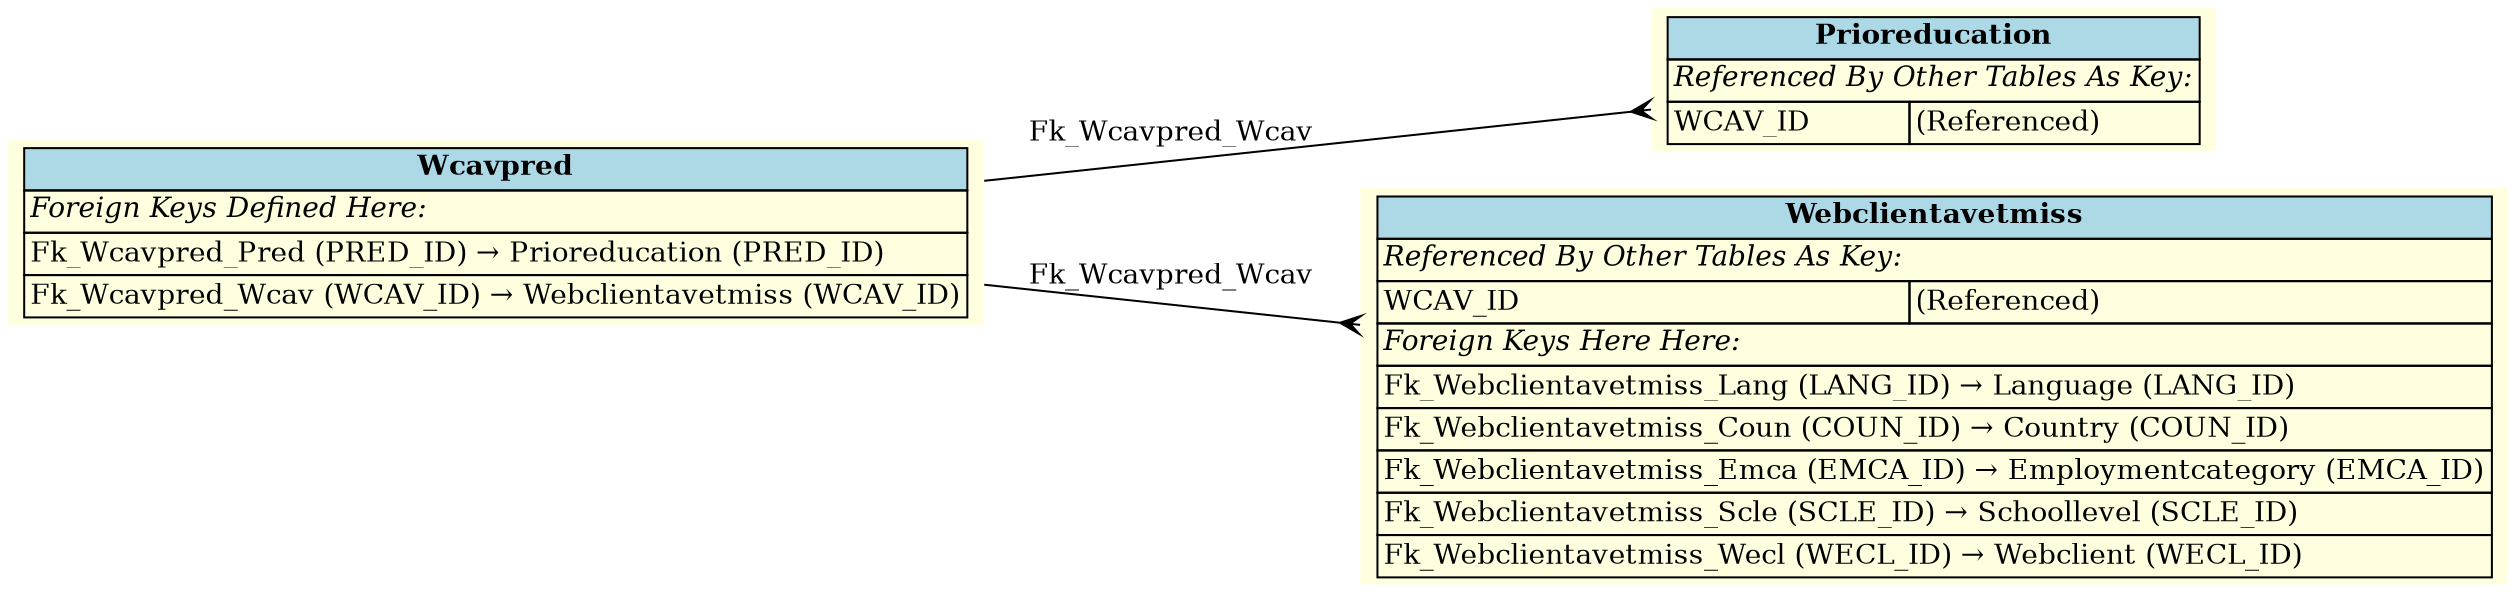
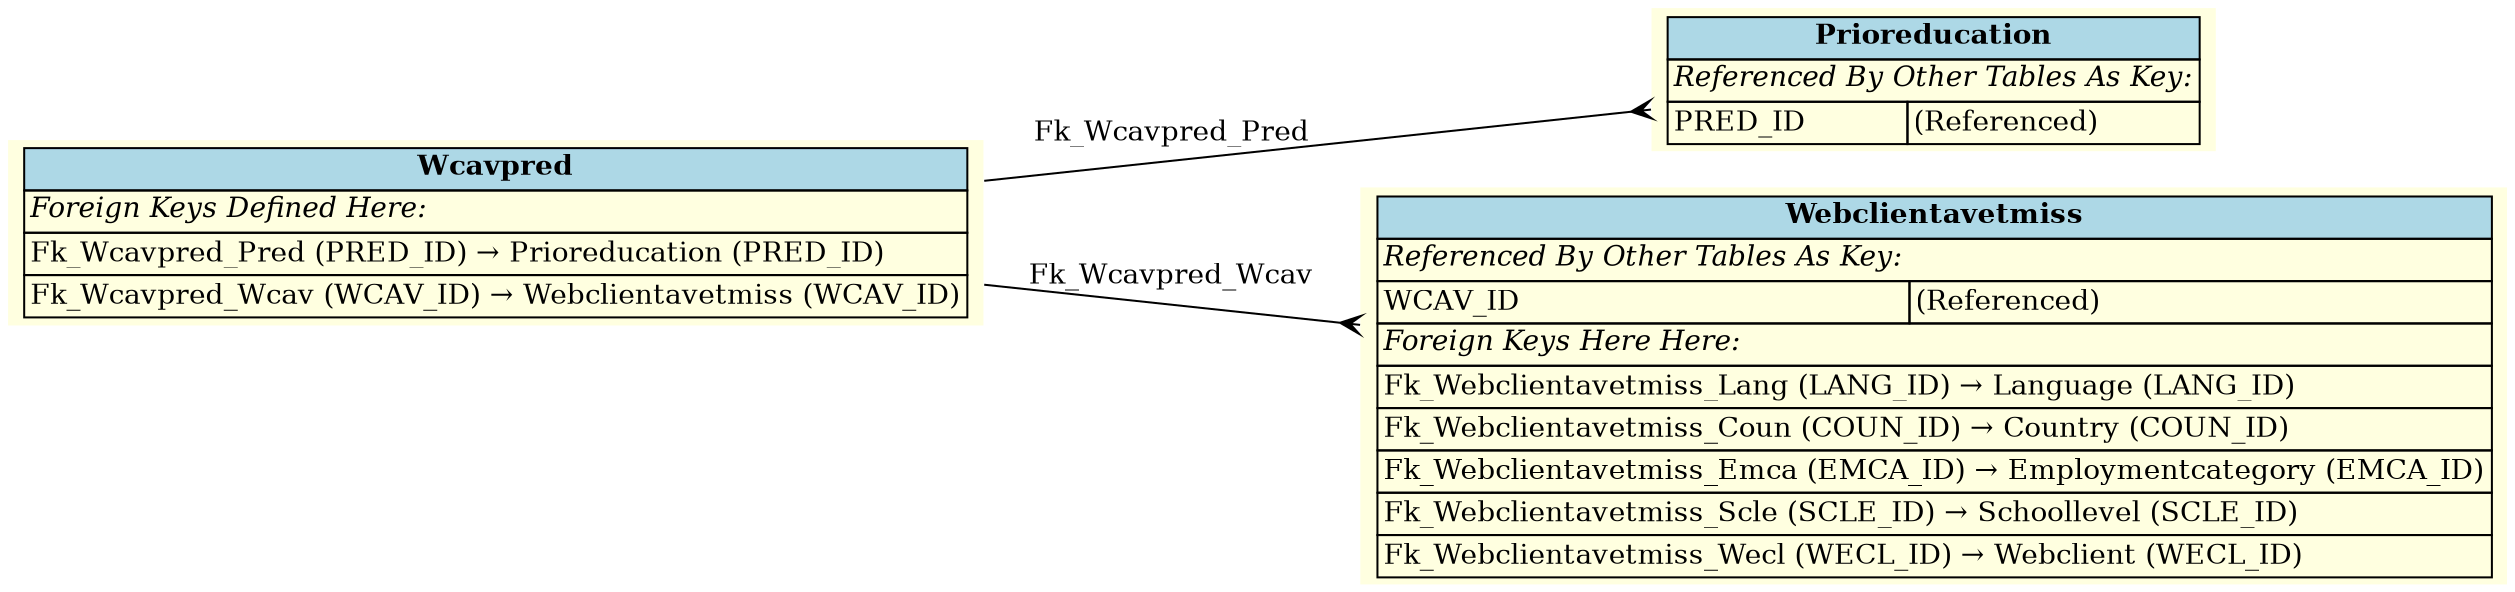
(1742, 122) -> (1740, 122)
(1172, 133) -> (1172, 133)
